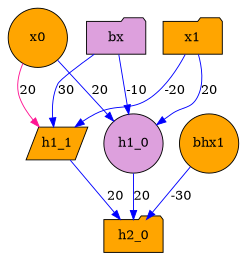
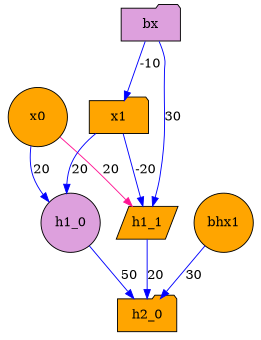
(123, 80) -> (136, 67)
(142, 196) -> (129, 276)
(181, 196) -> (194, 276)
